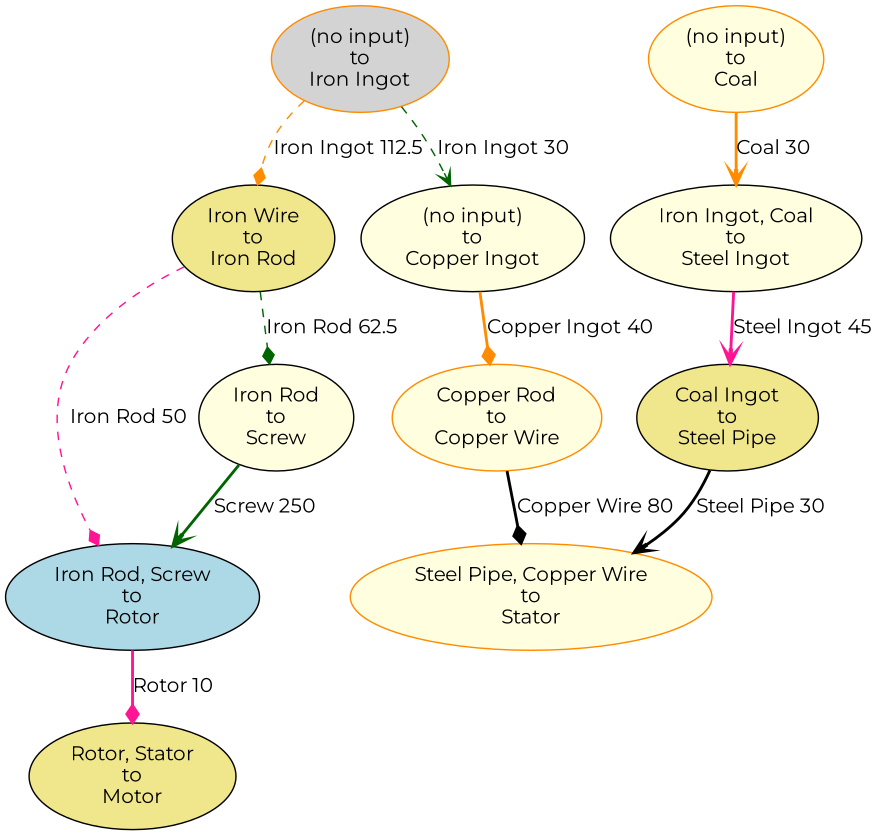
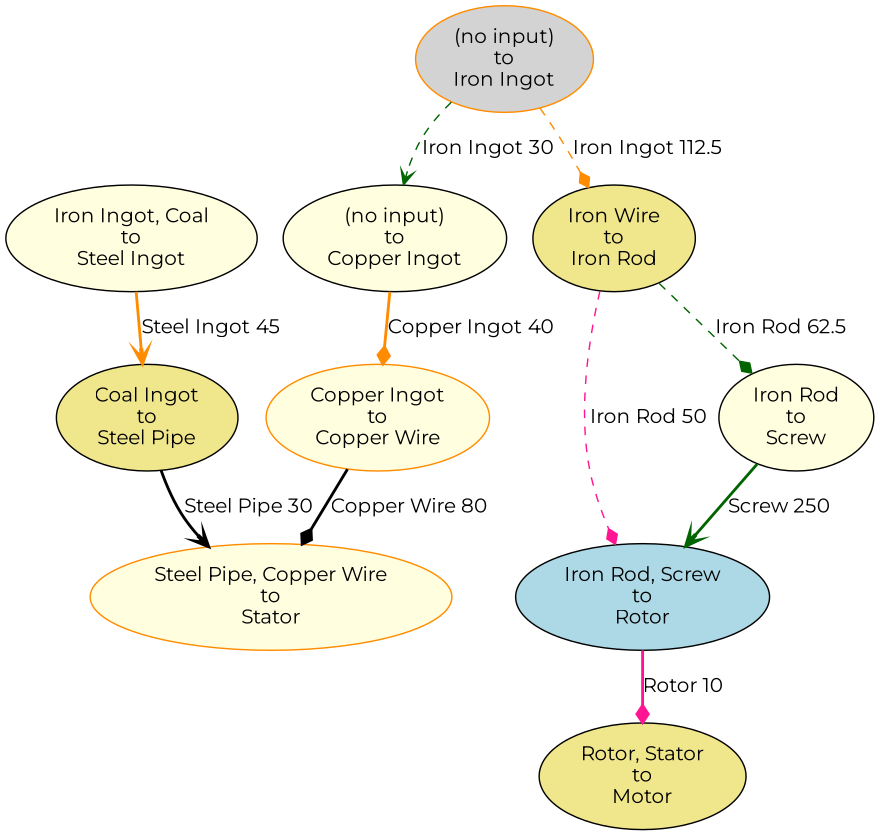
(736, 59) -> none
(732, 321) -> (139, 321)
(497, 418) -> (378, 418)
